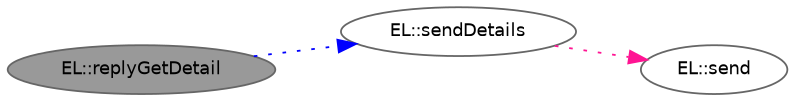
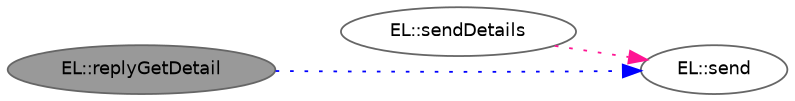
(296, 51) -> (449, 72)
